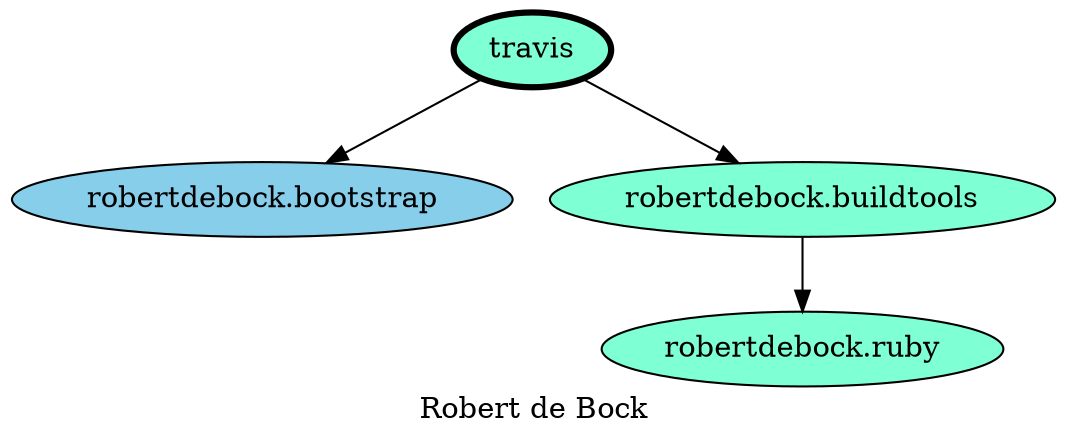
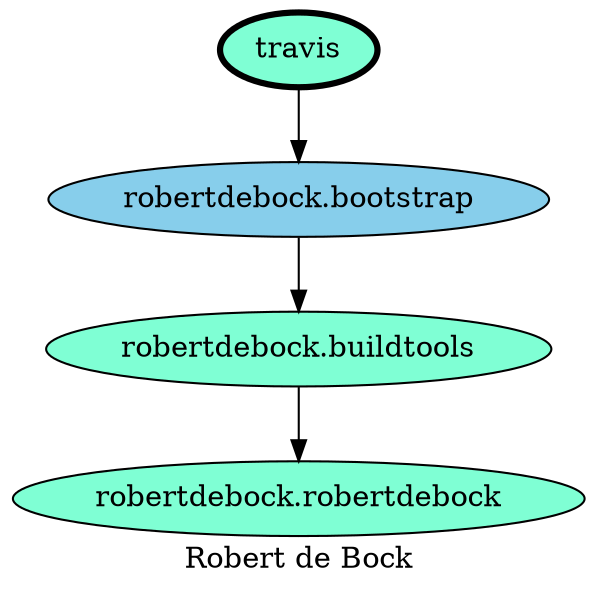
(651, 116) -> (299, 264)
(803, 349) -> (299, 499)
